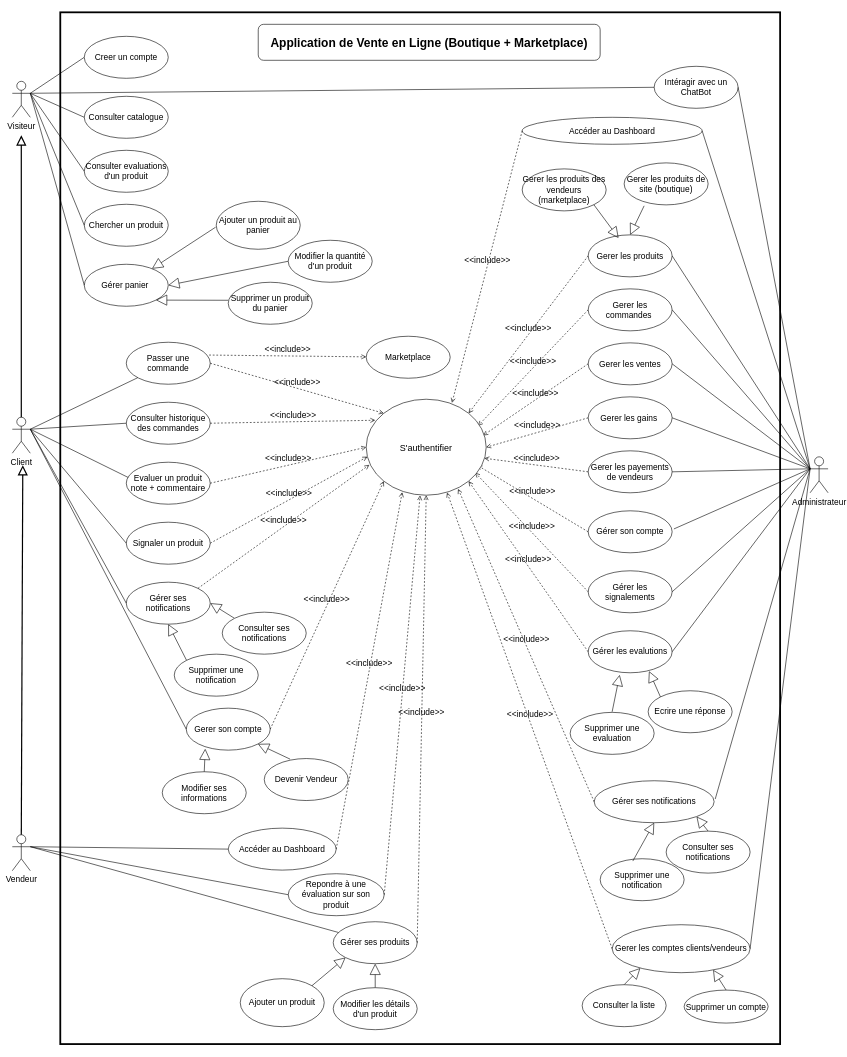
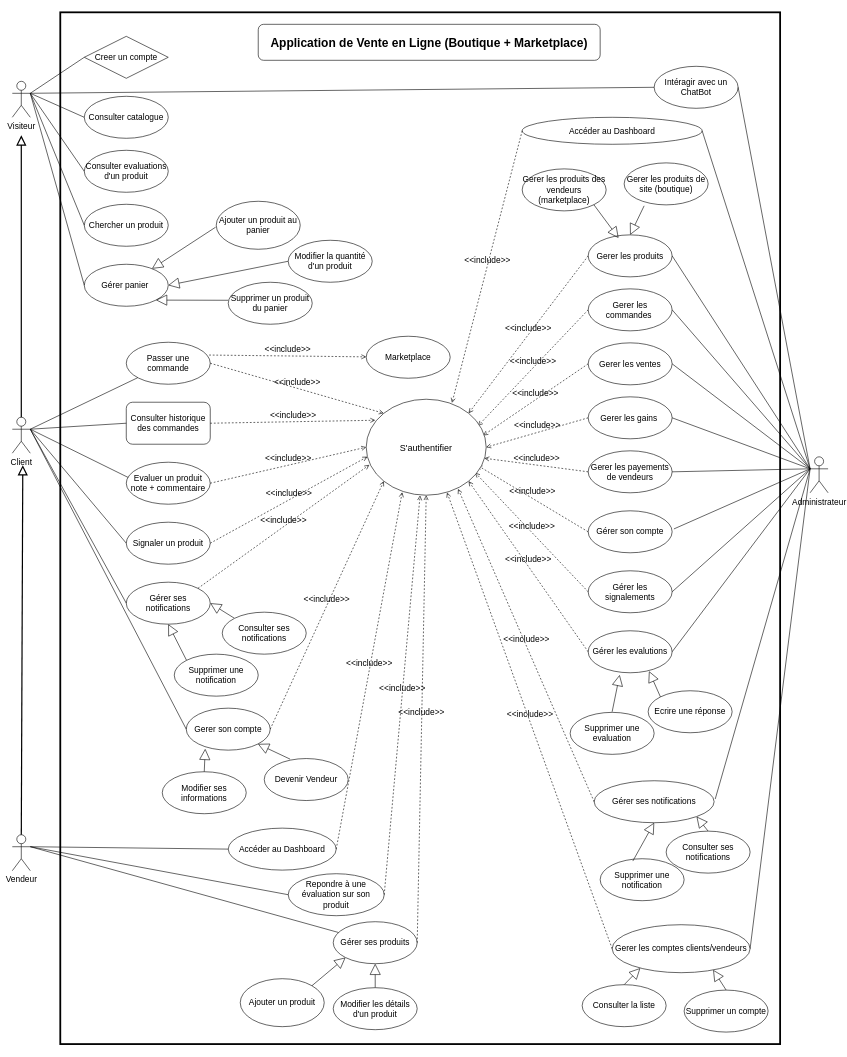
(126, 57) -> (126, 57)
(168, 423) -> (168, 423)
(726, 1007) -> (726, 1011)
